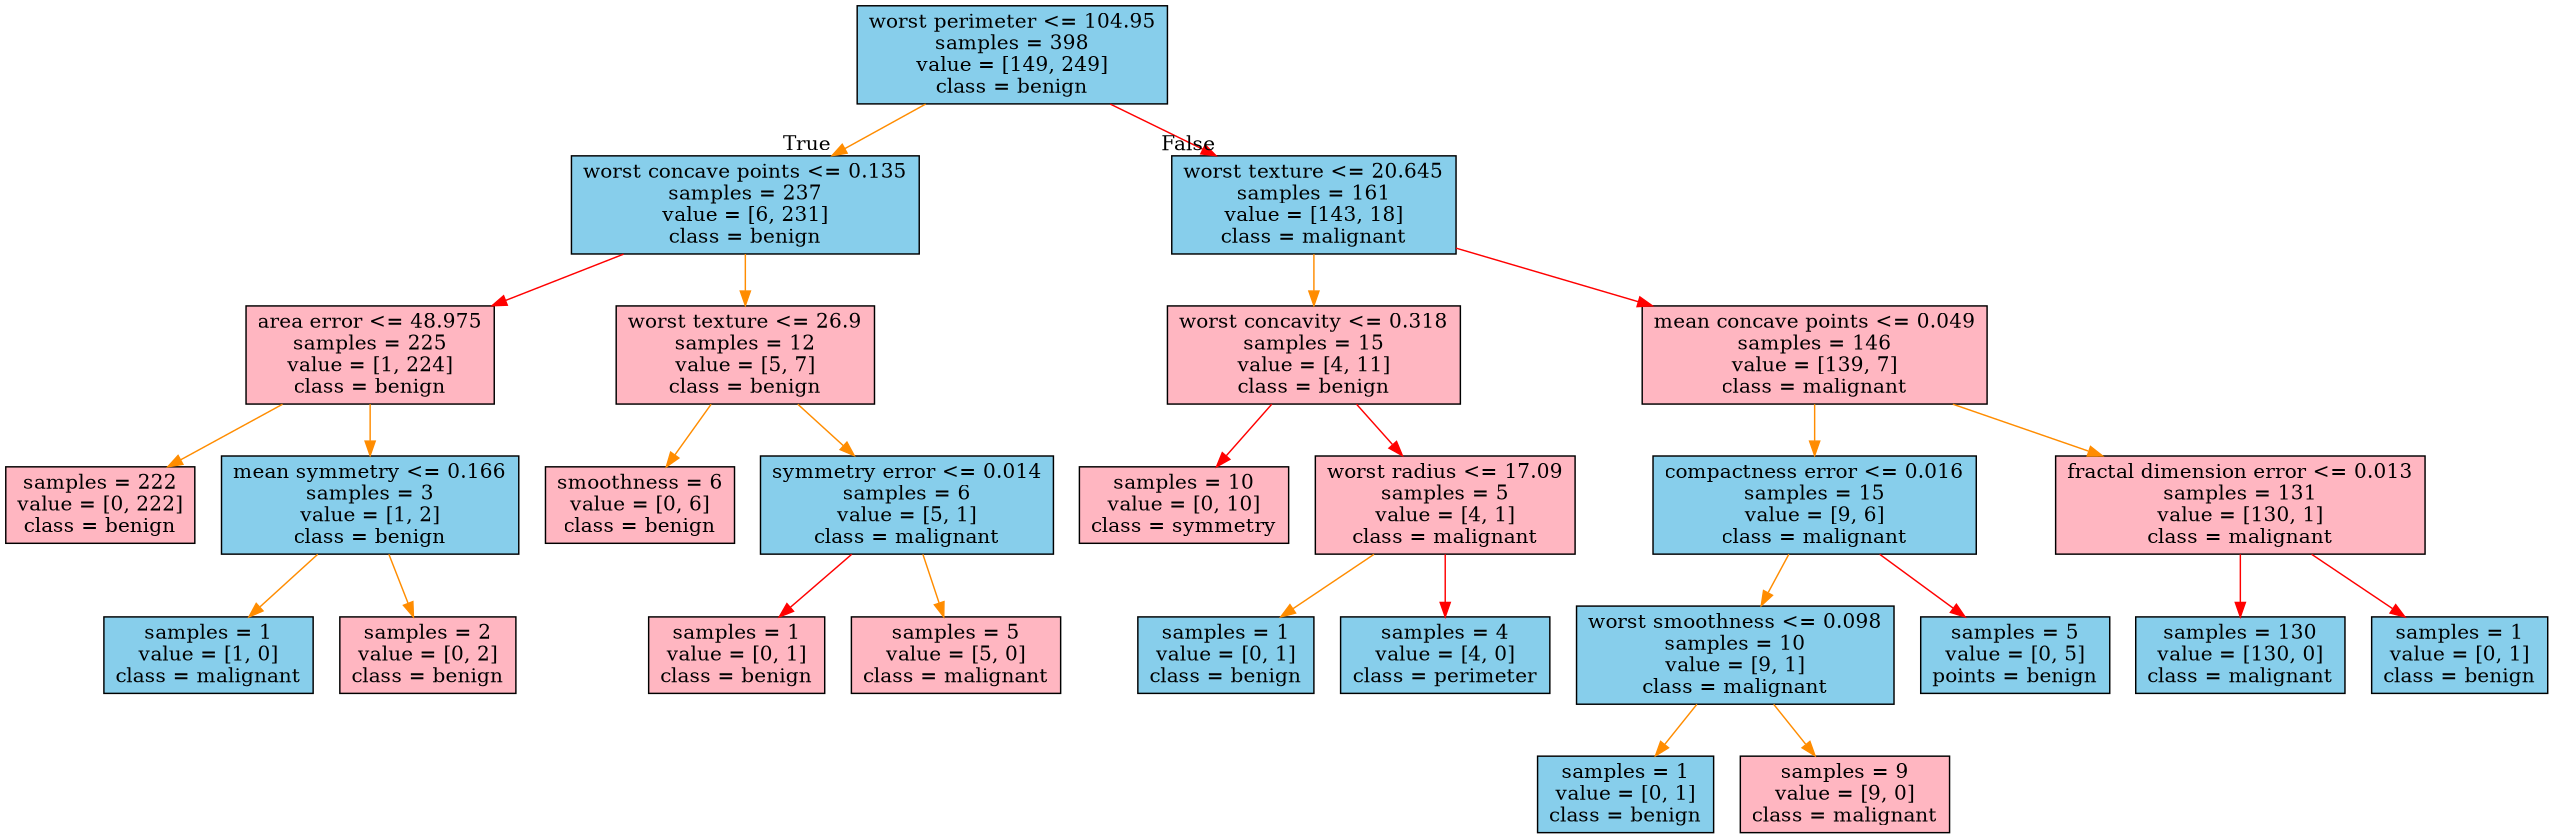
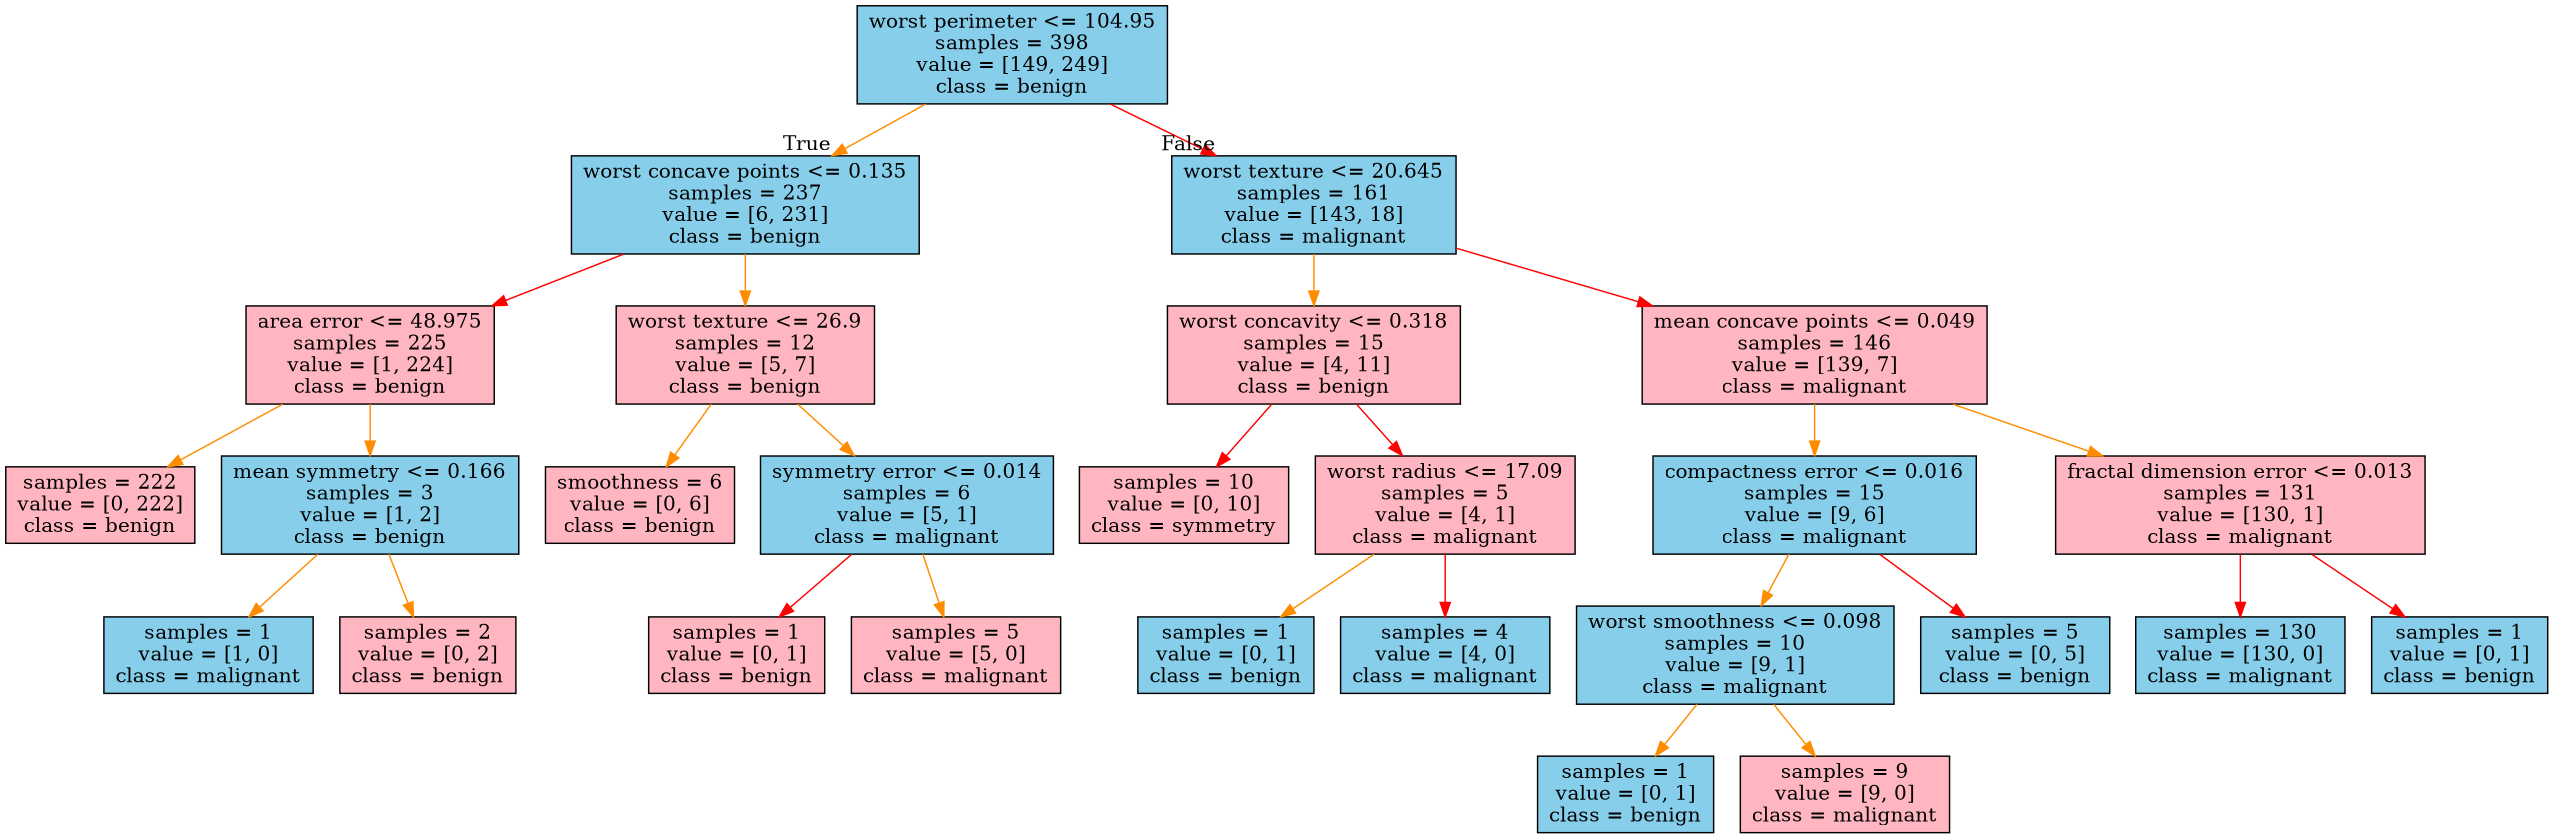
(1445, 655) -> (1445, 655)
(2015, 655) -> (2015, 655)
